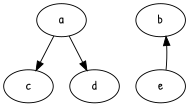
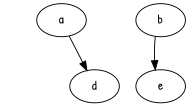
(167, 58) -> (155, 48)
(28, 86) -> none
